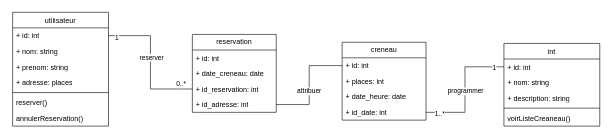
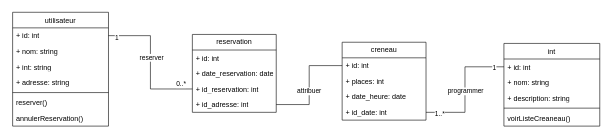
(44, 68) -> (37, 68)
(233, 74) -> (235, 79)
(46, 83) -> (46, 83)
